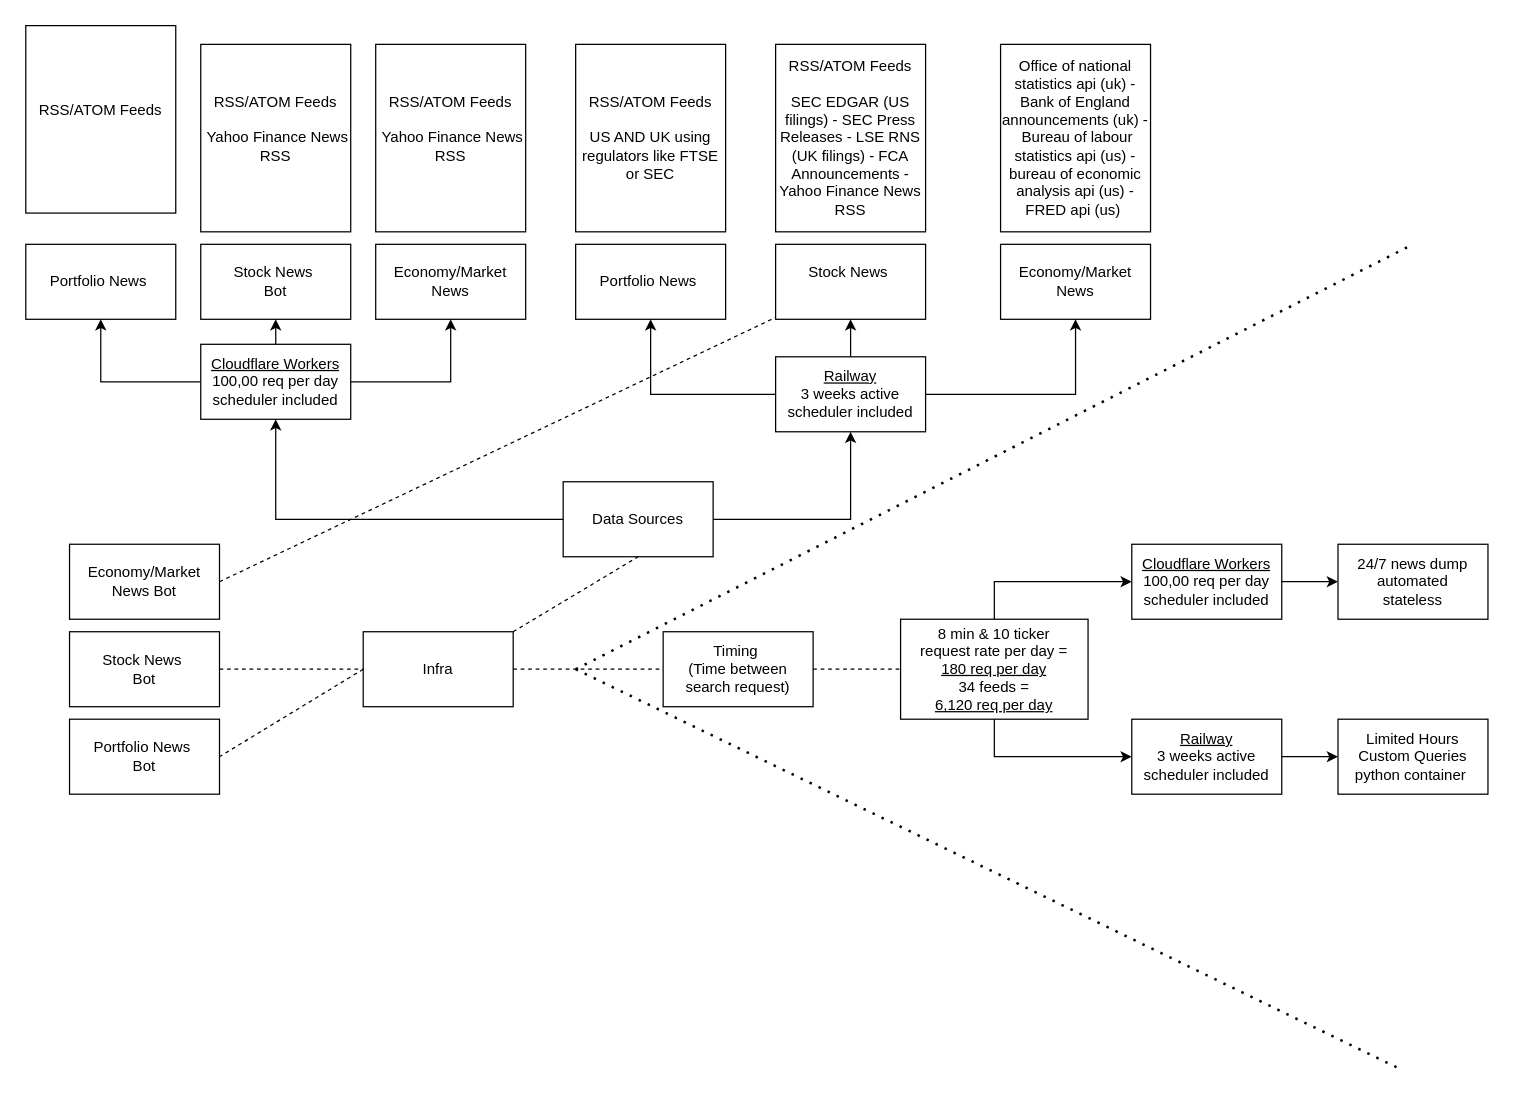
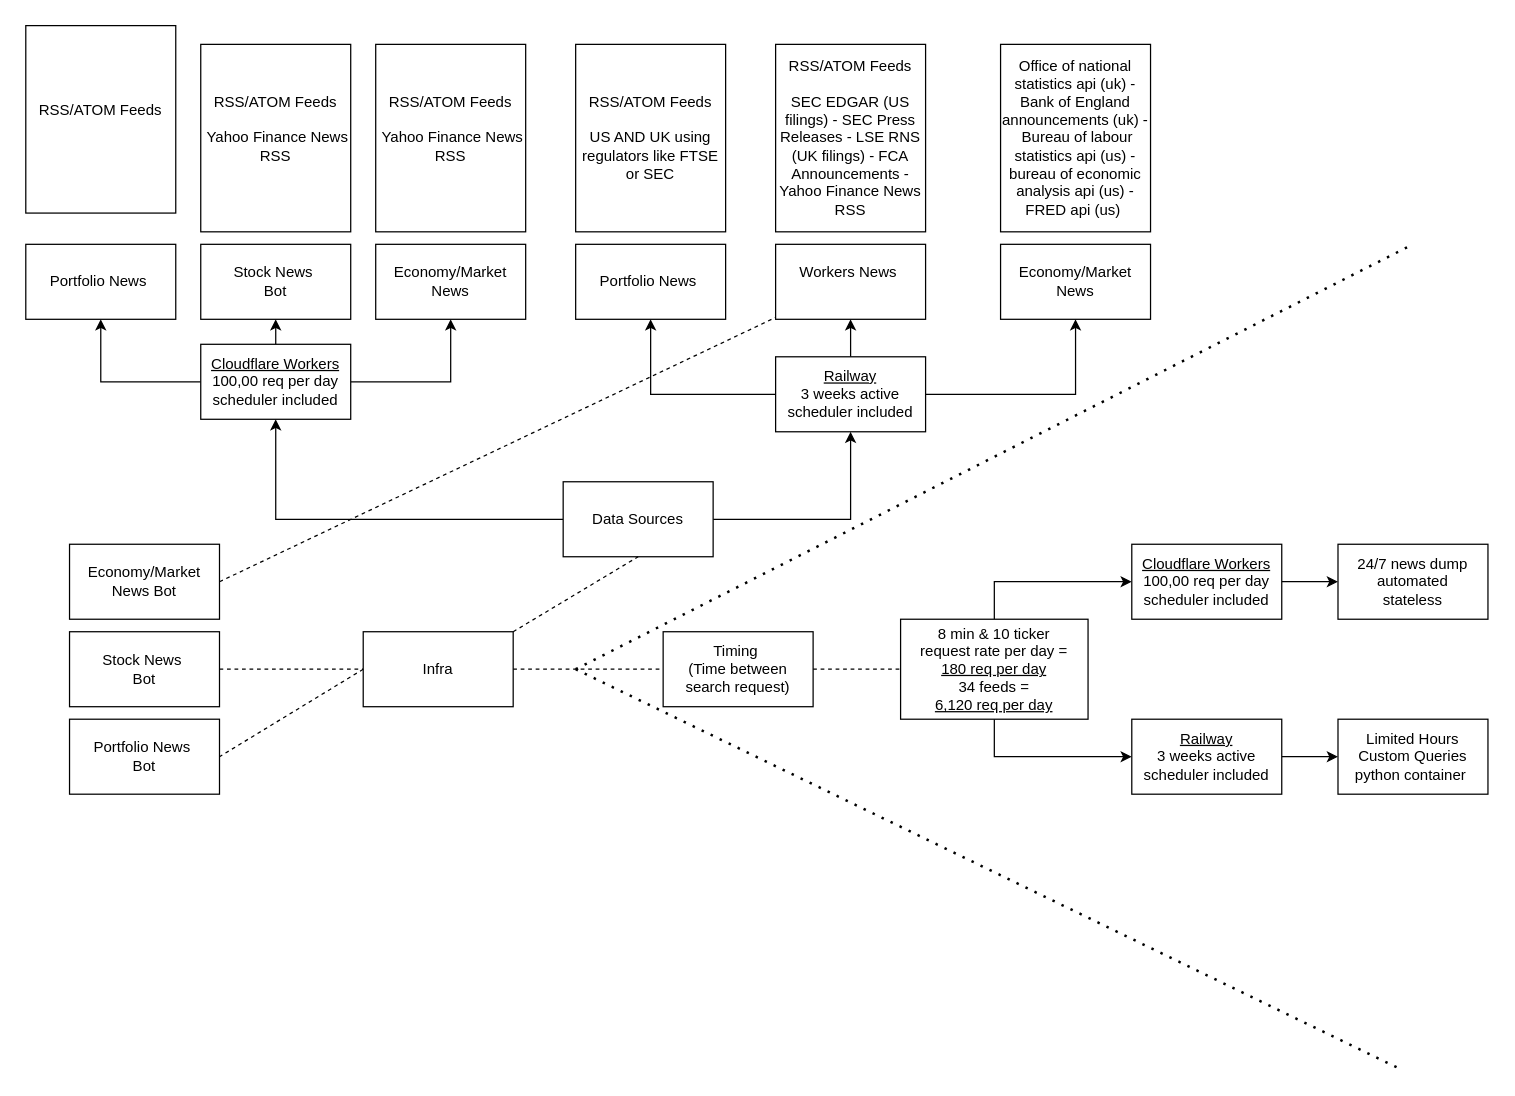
(851, 282) -> (851, 282)
